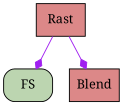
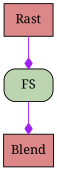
(75, 48) -> (29, 113)
